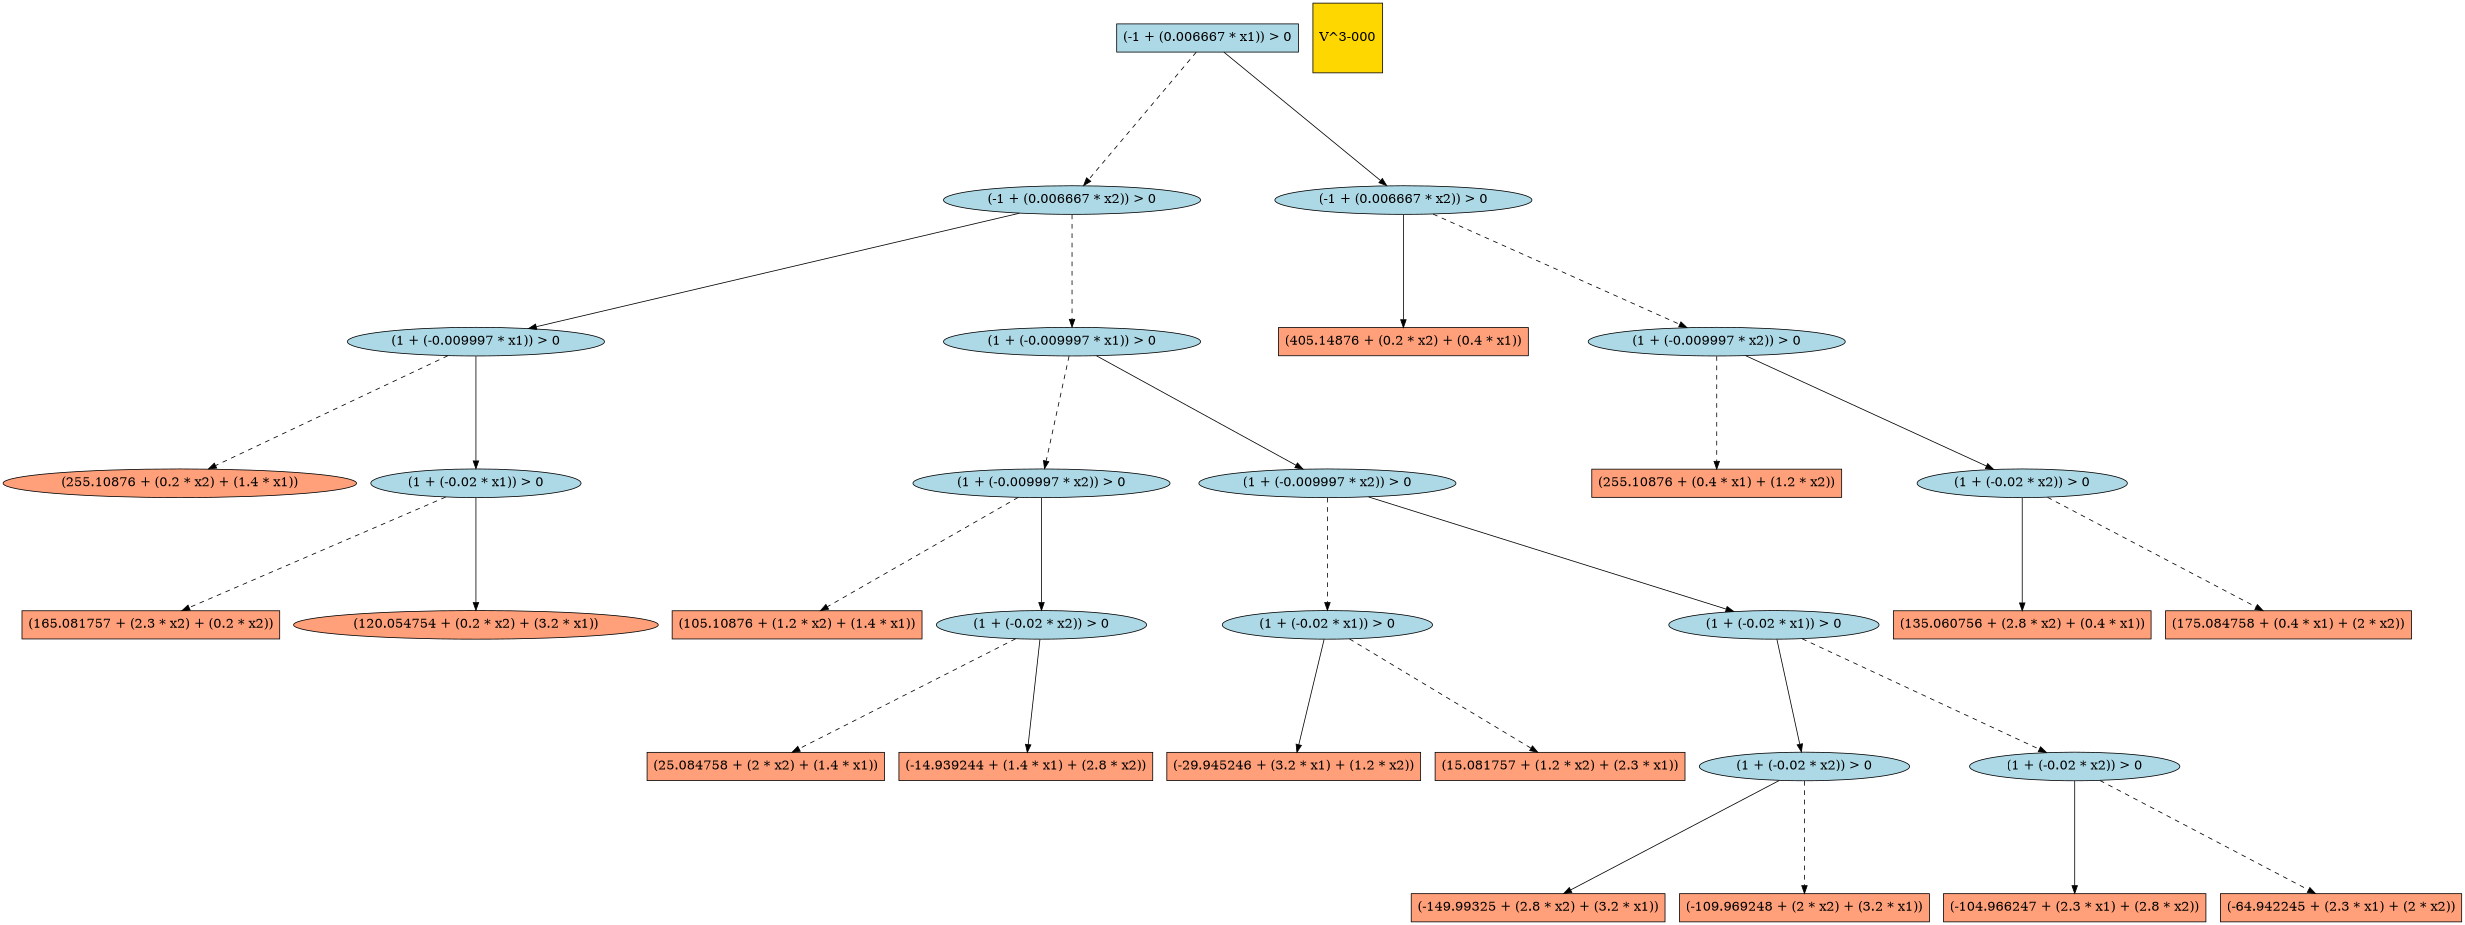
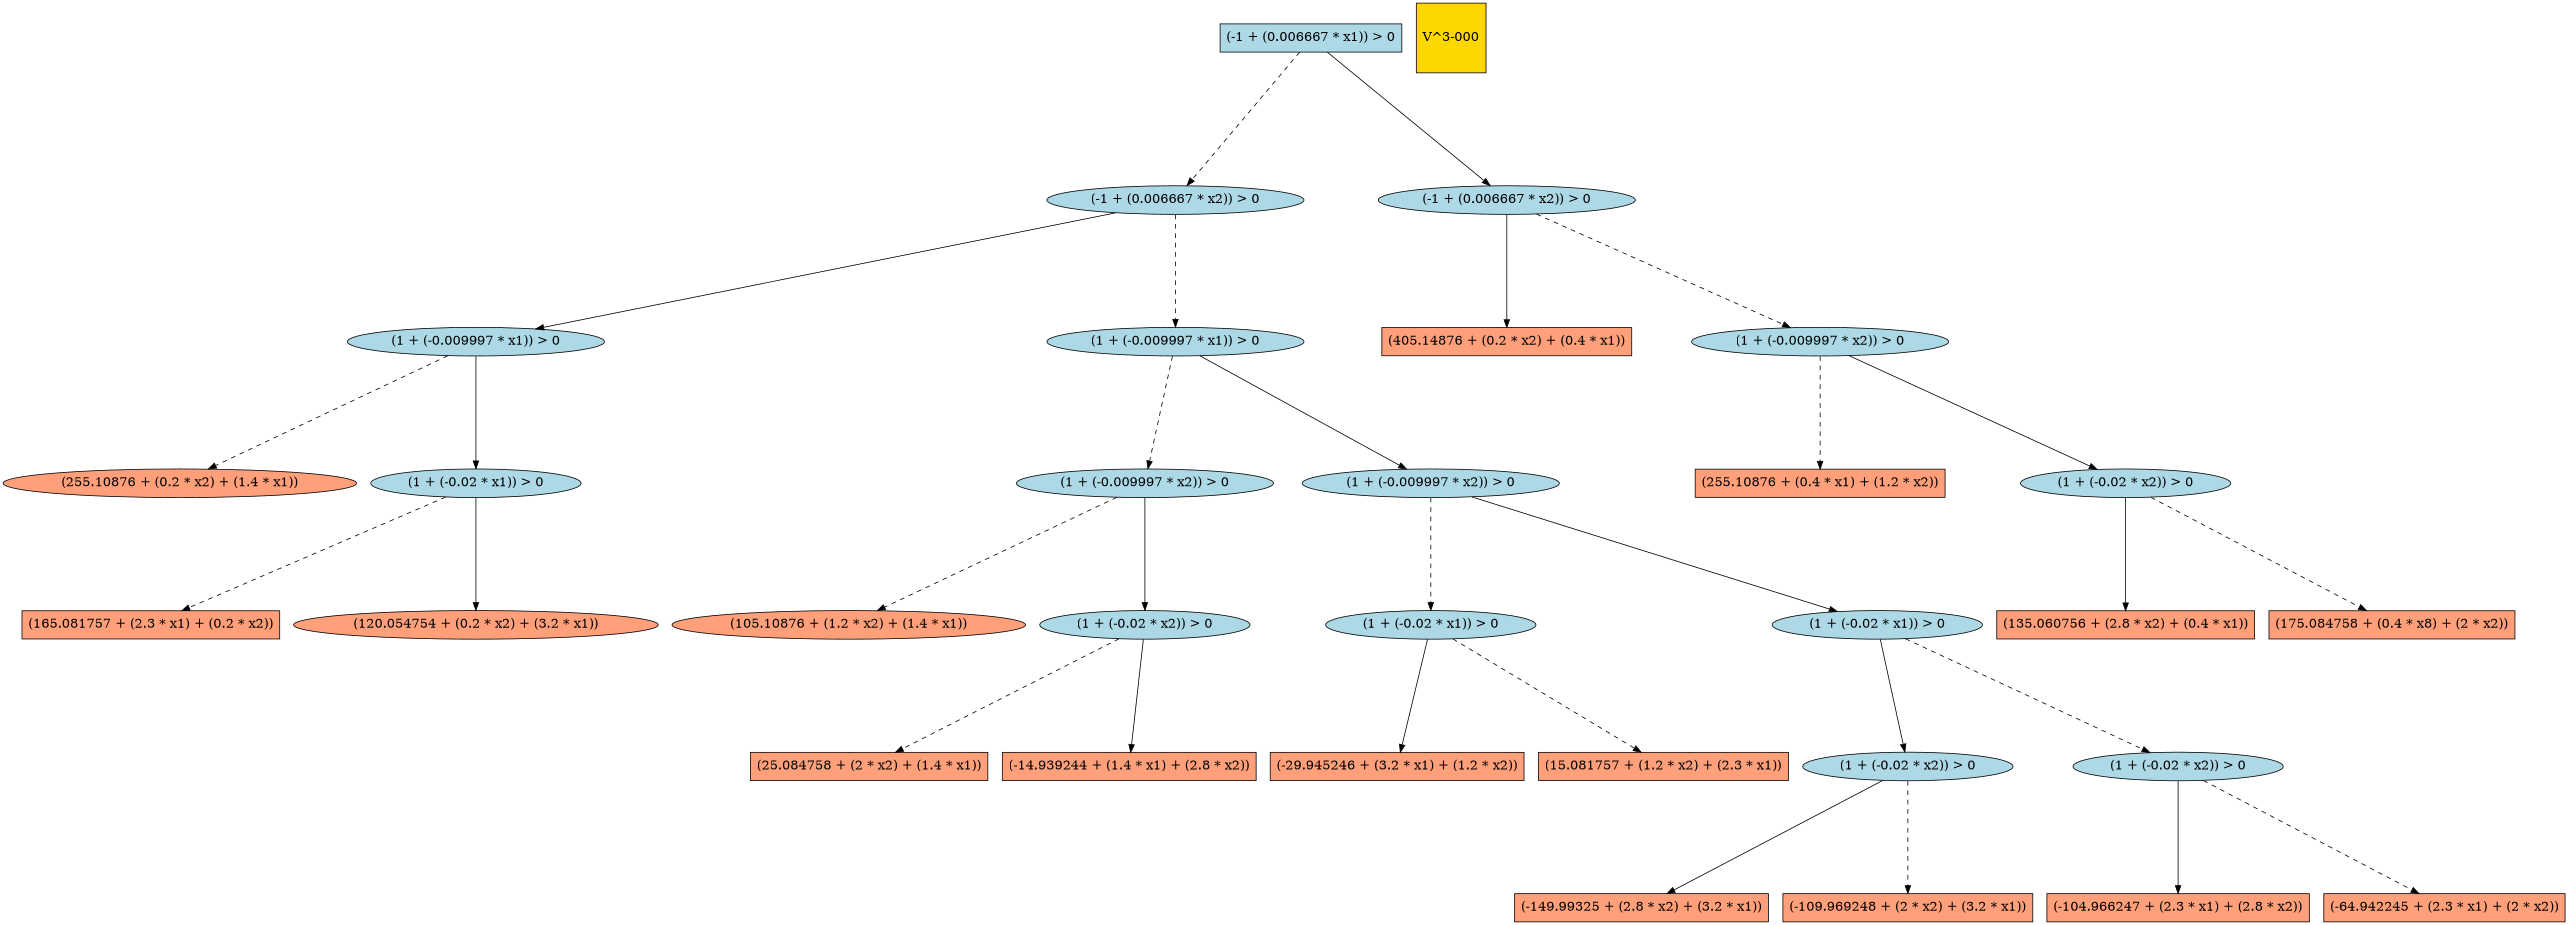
(151, 625) -> (151, 625)
(797, 625) -> (849, 625)
(2289, 625) -> (2392, 625)
